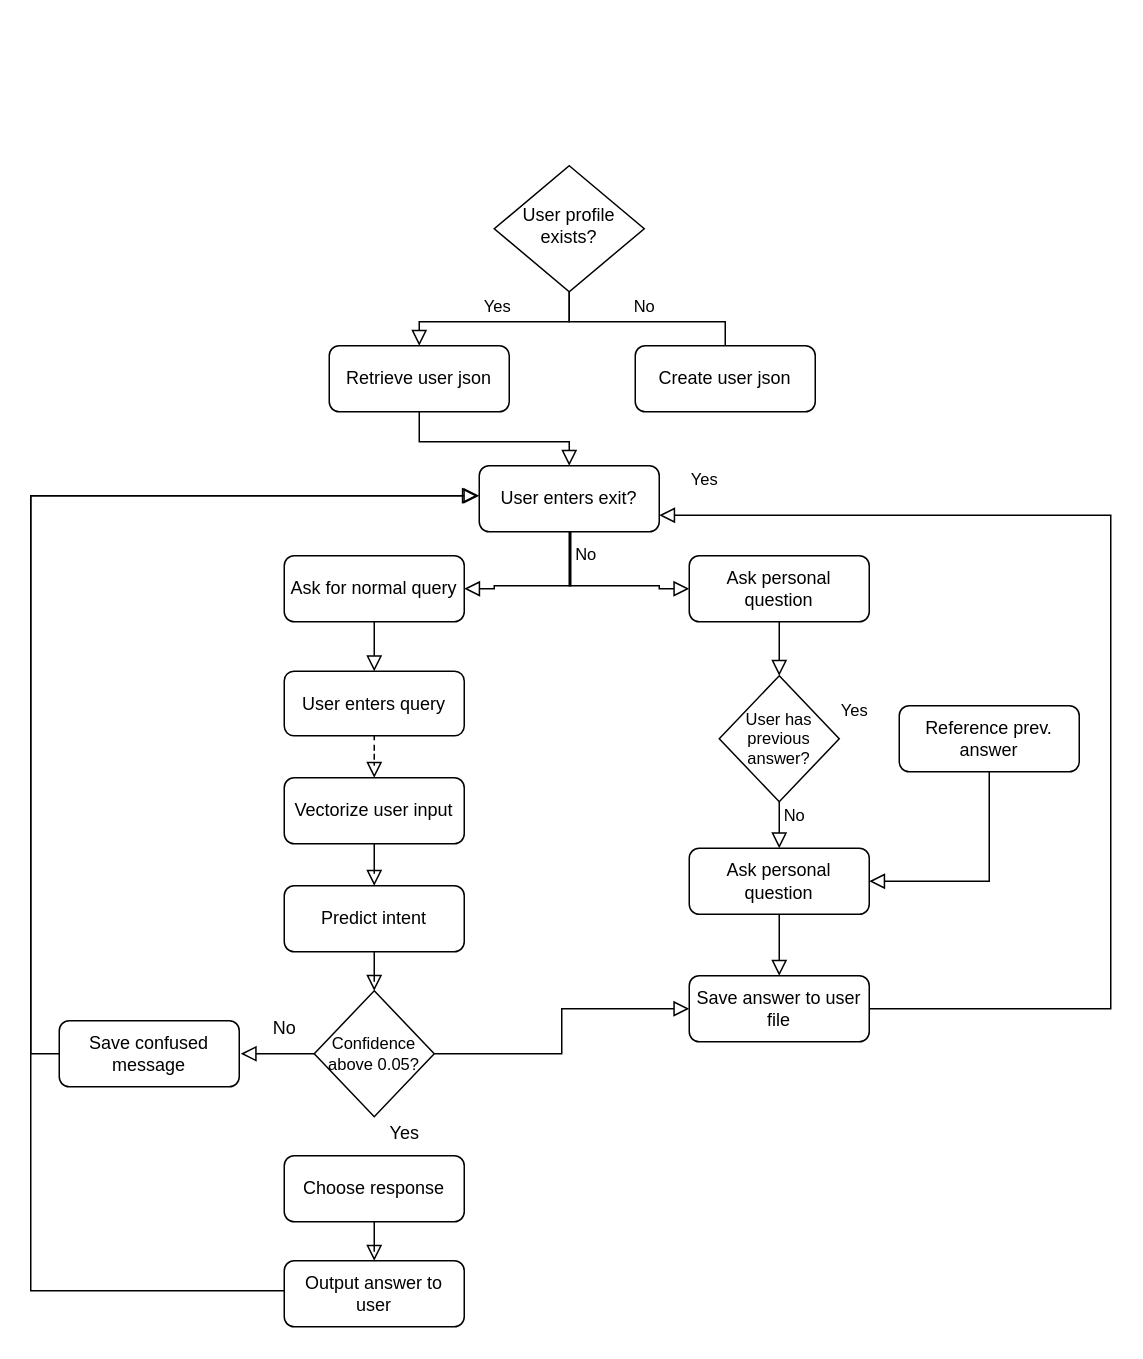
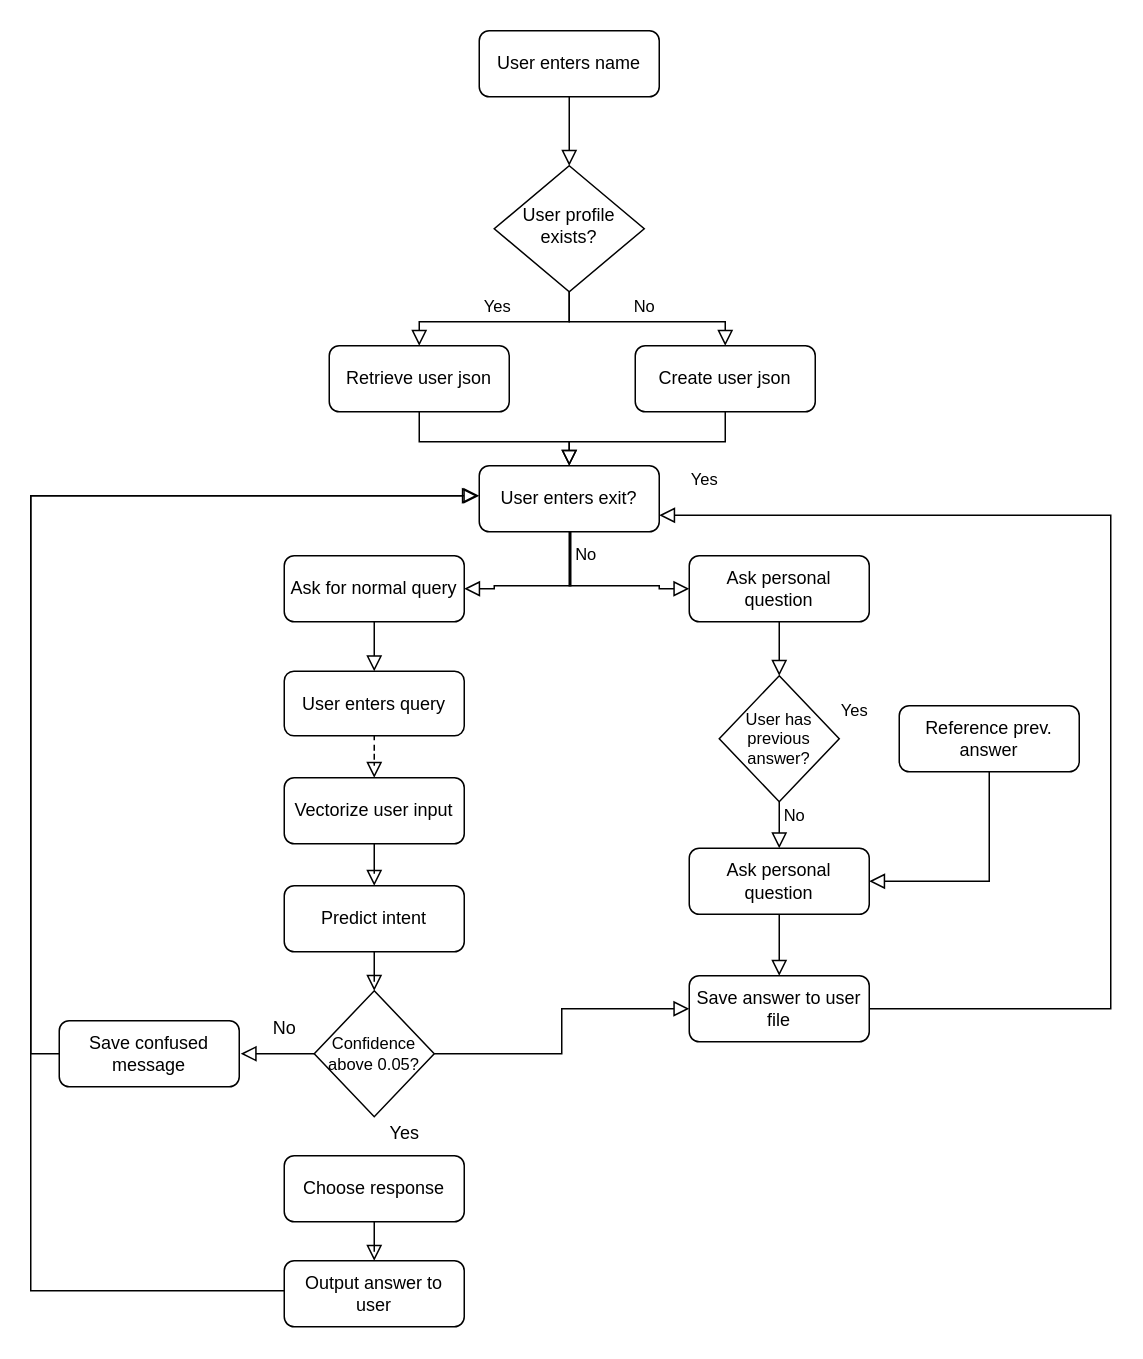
none -> (569, 64)
none -> (569, 123)
(725, 336) -> (725, 329)
none -> (664, 442)
